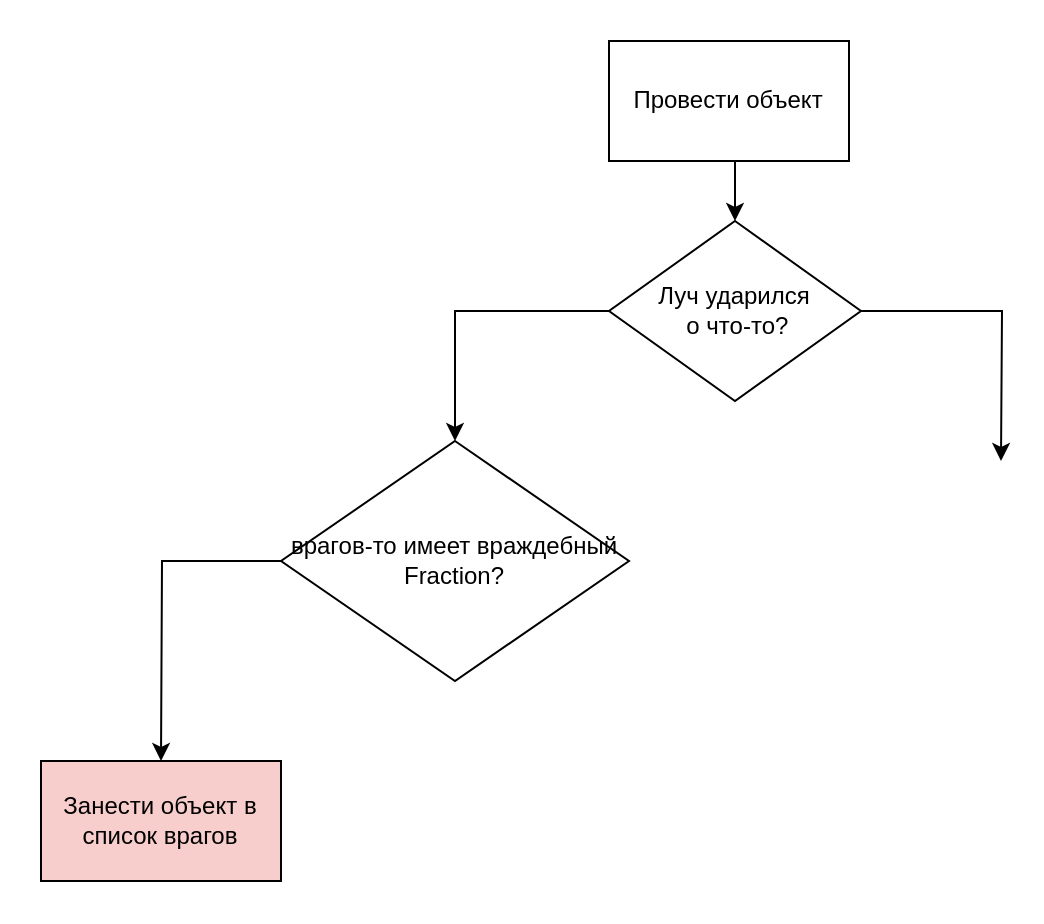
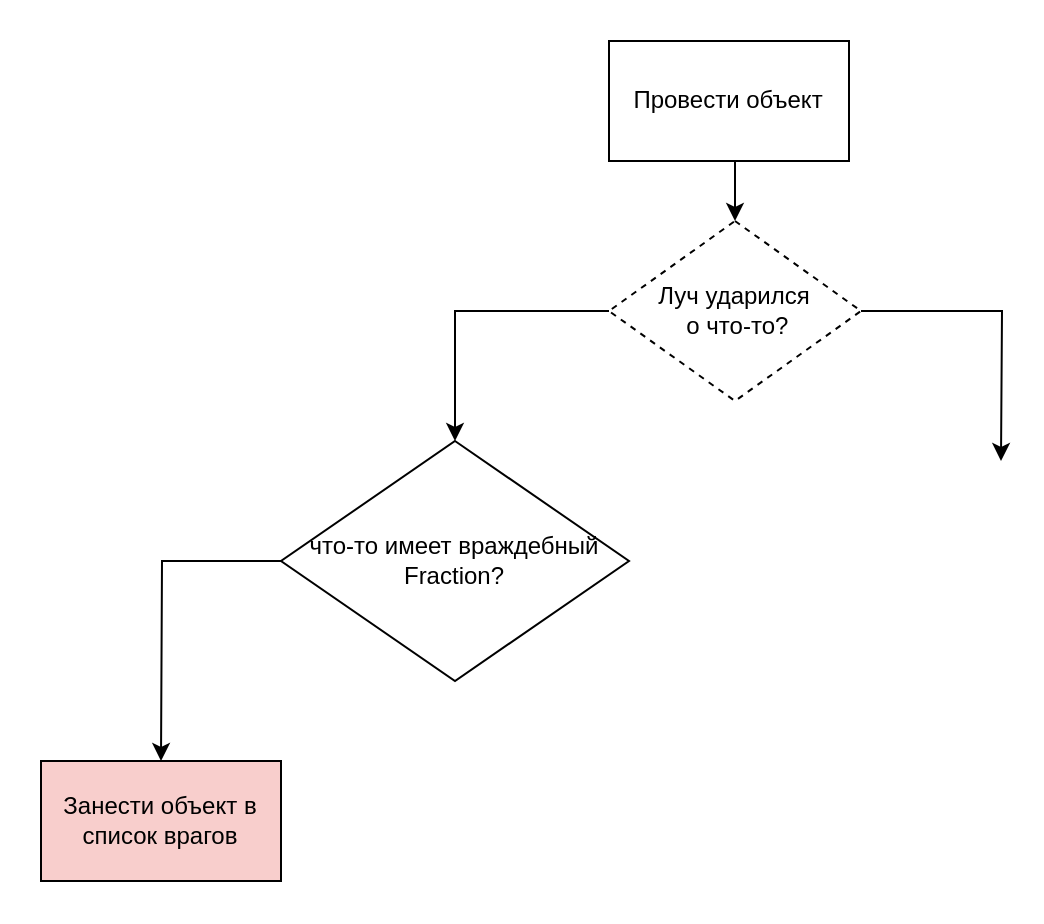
(735, 311) -> (735, 311)
(455, 561) -> (455, 561)
